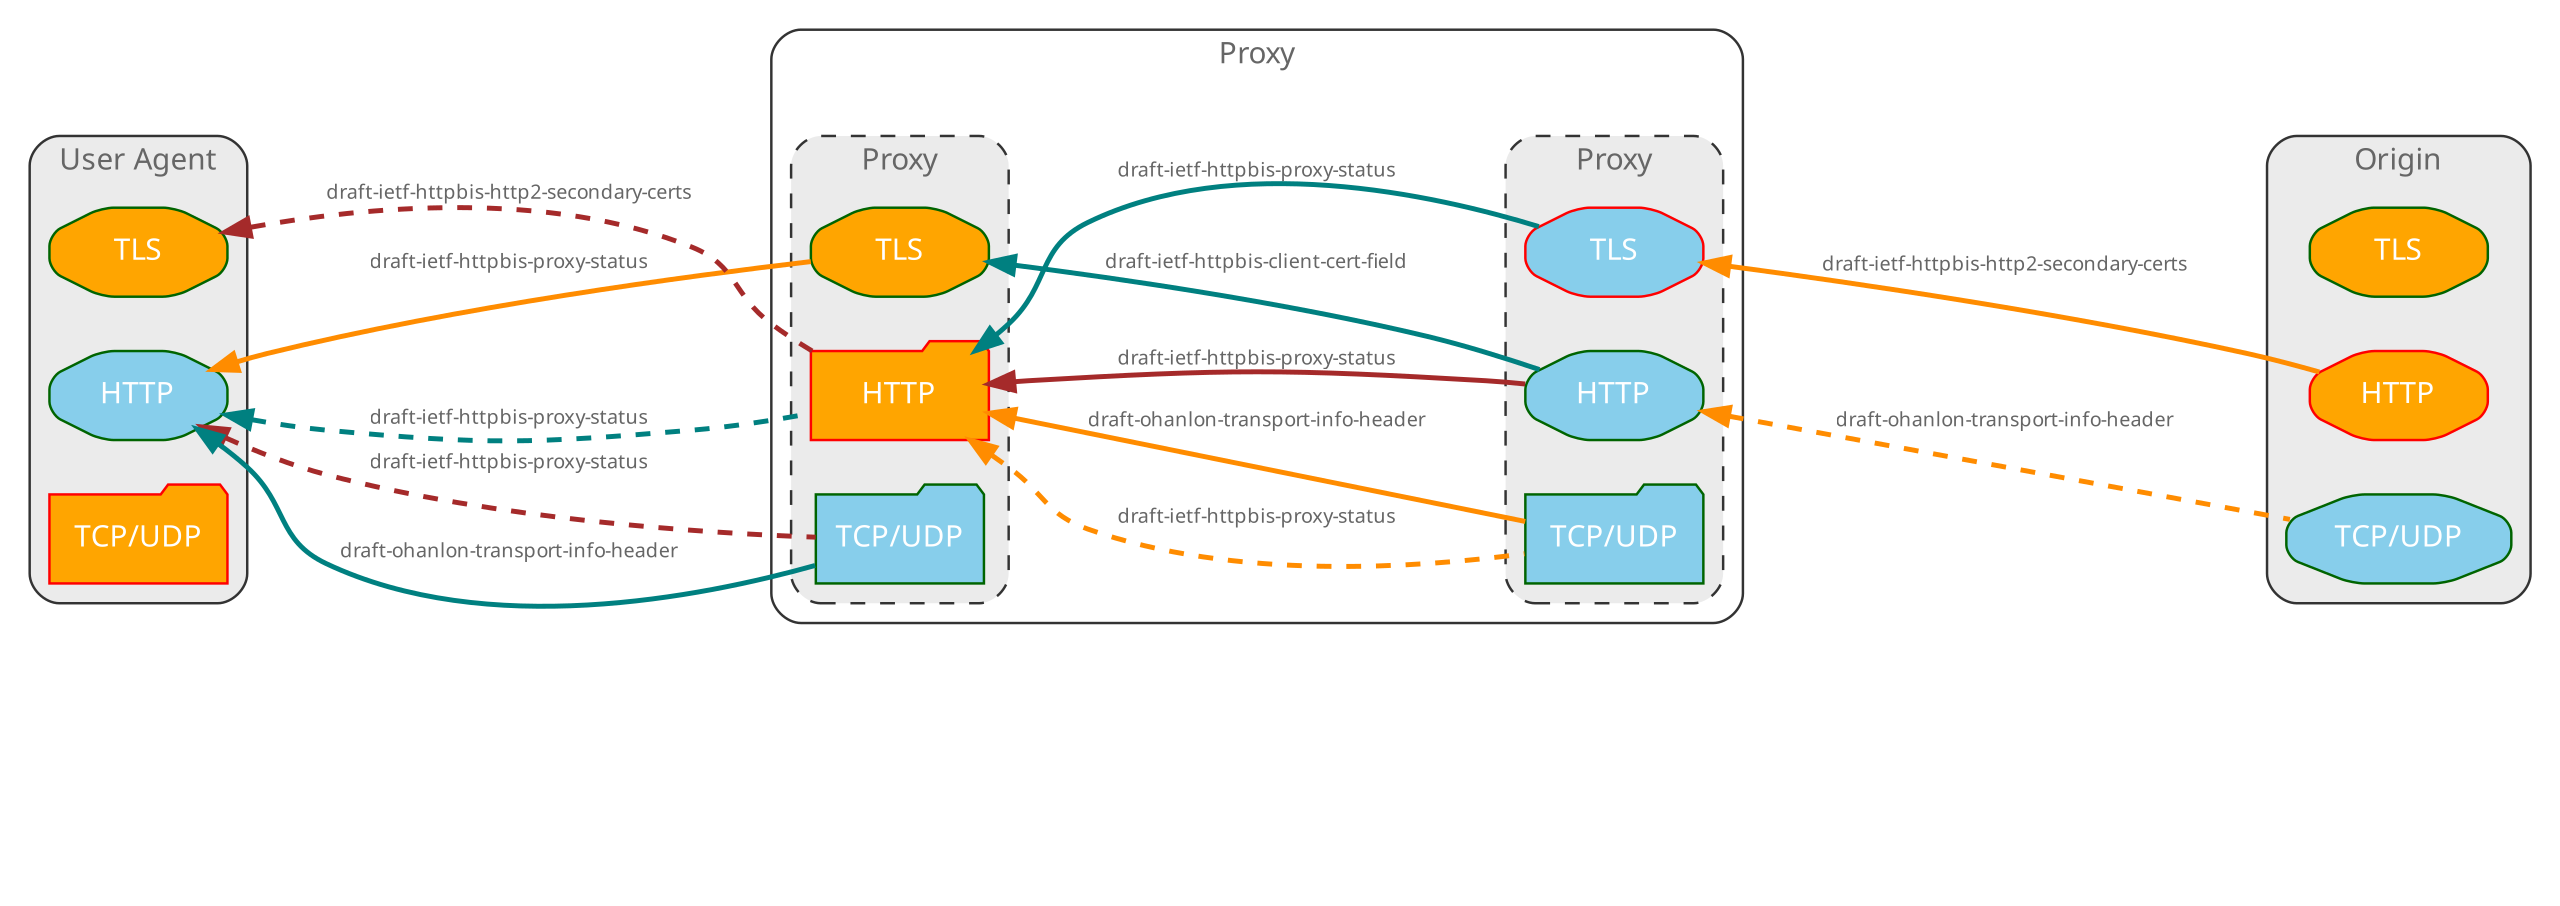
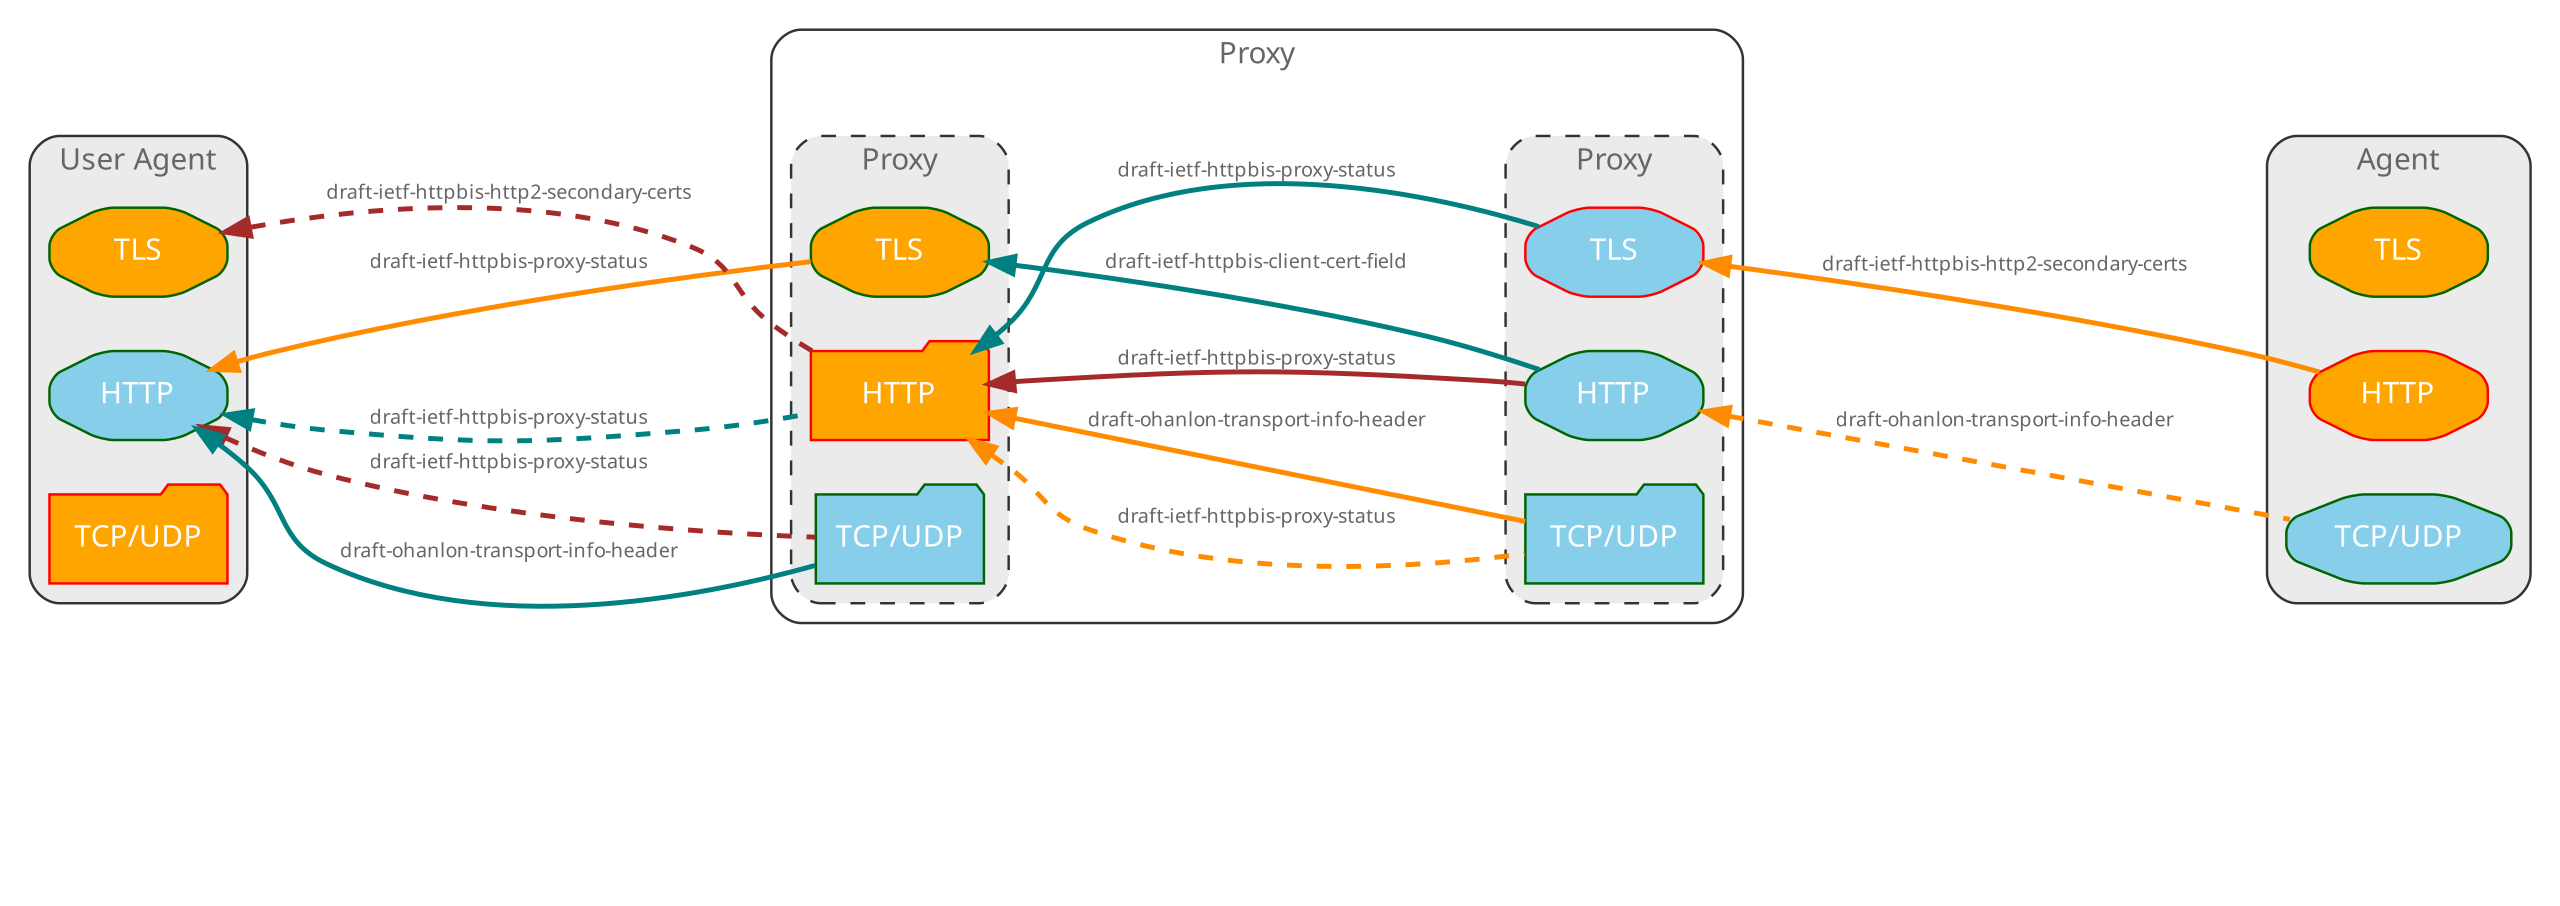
(2399, 162) -> (2399, 162)
